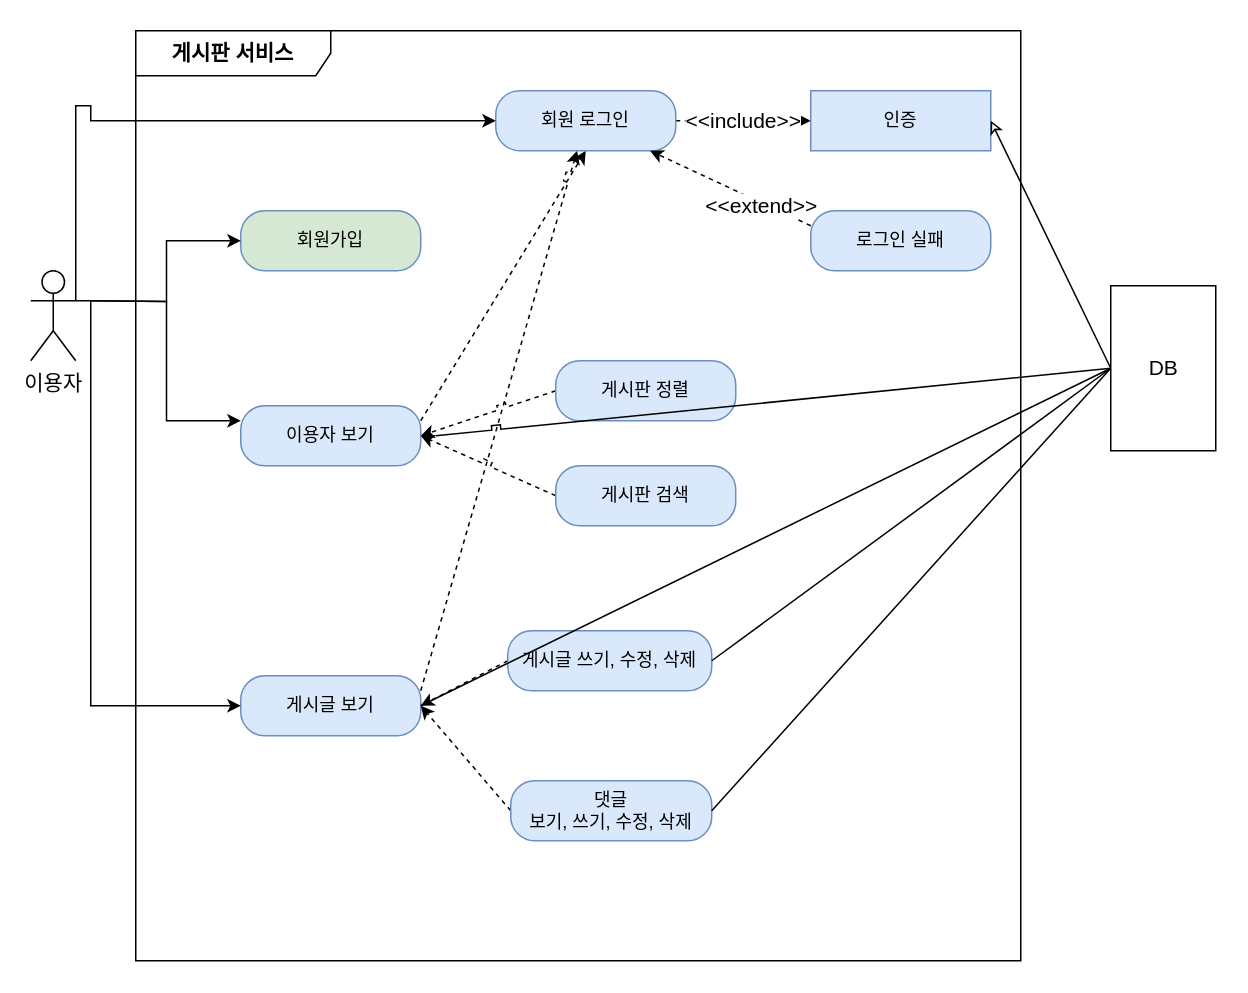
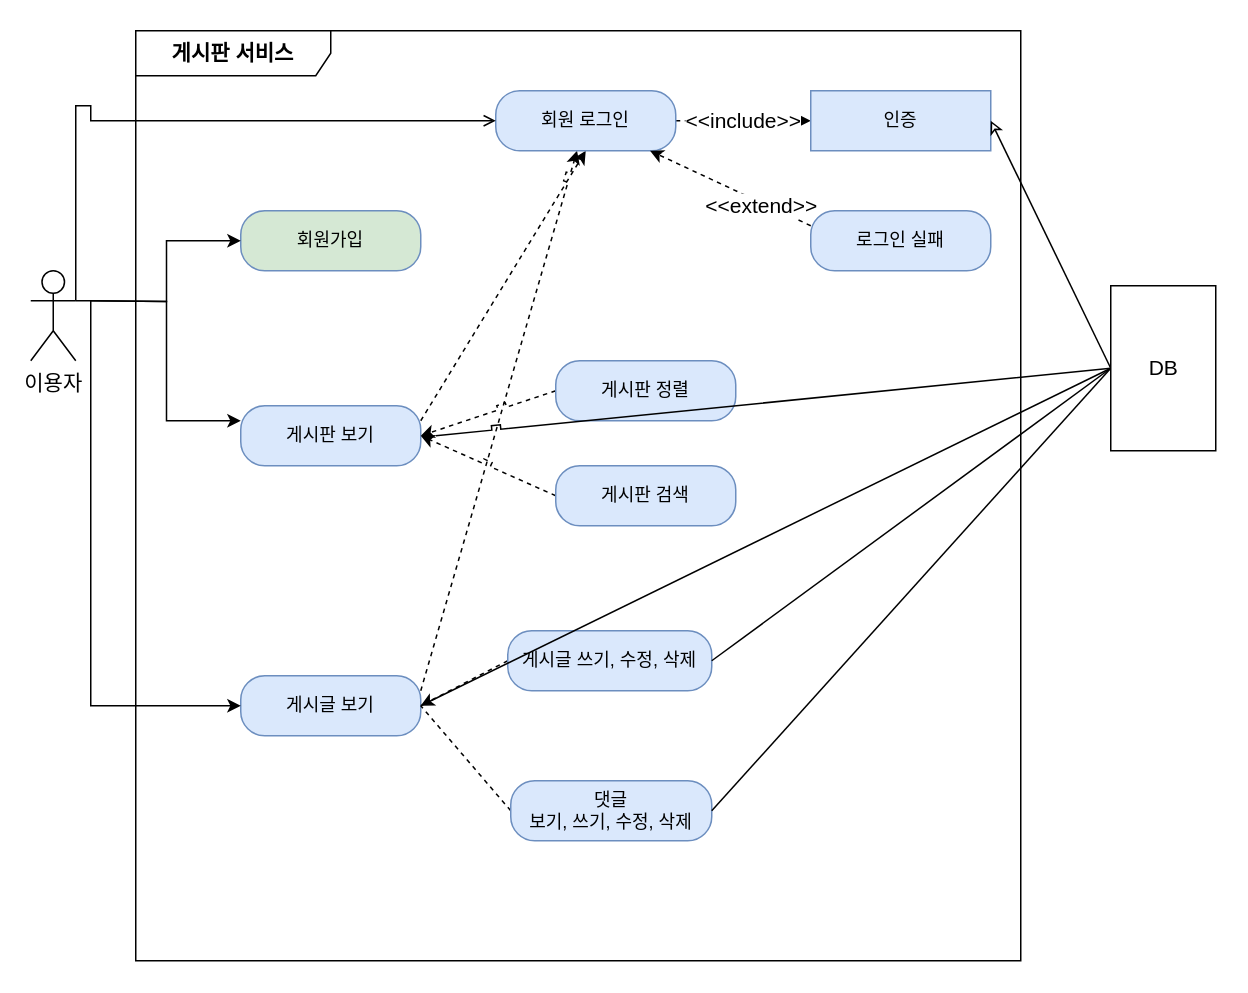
(484, 121) -> (486, 121)
(331, 436) -> (331, 436)
(428, 714) -> (425, 710)
